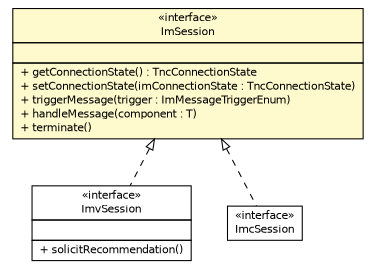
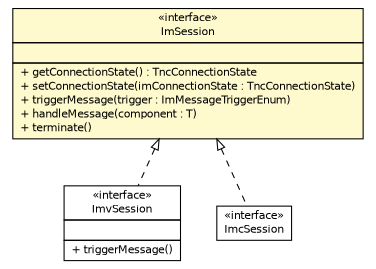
(112, 250) -> (122, 250)
